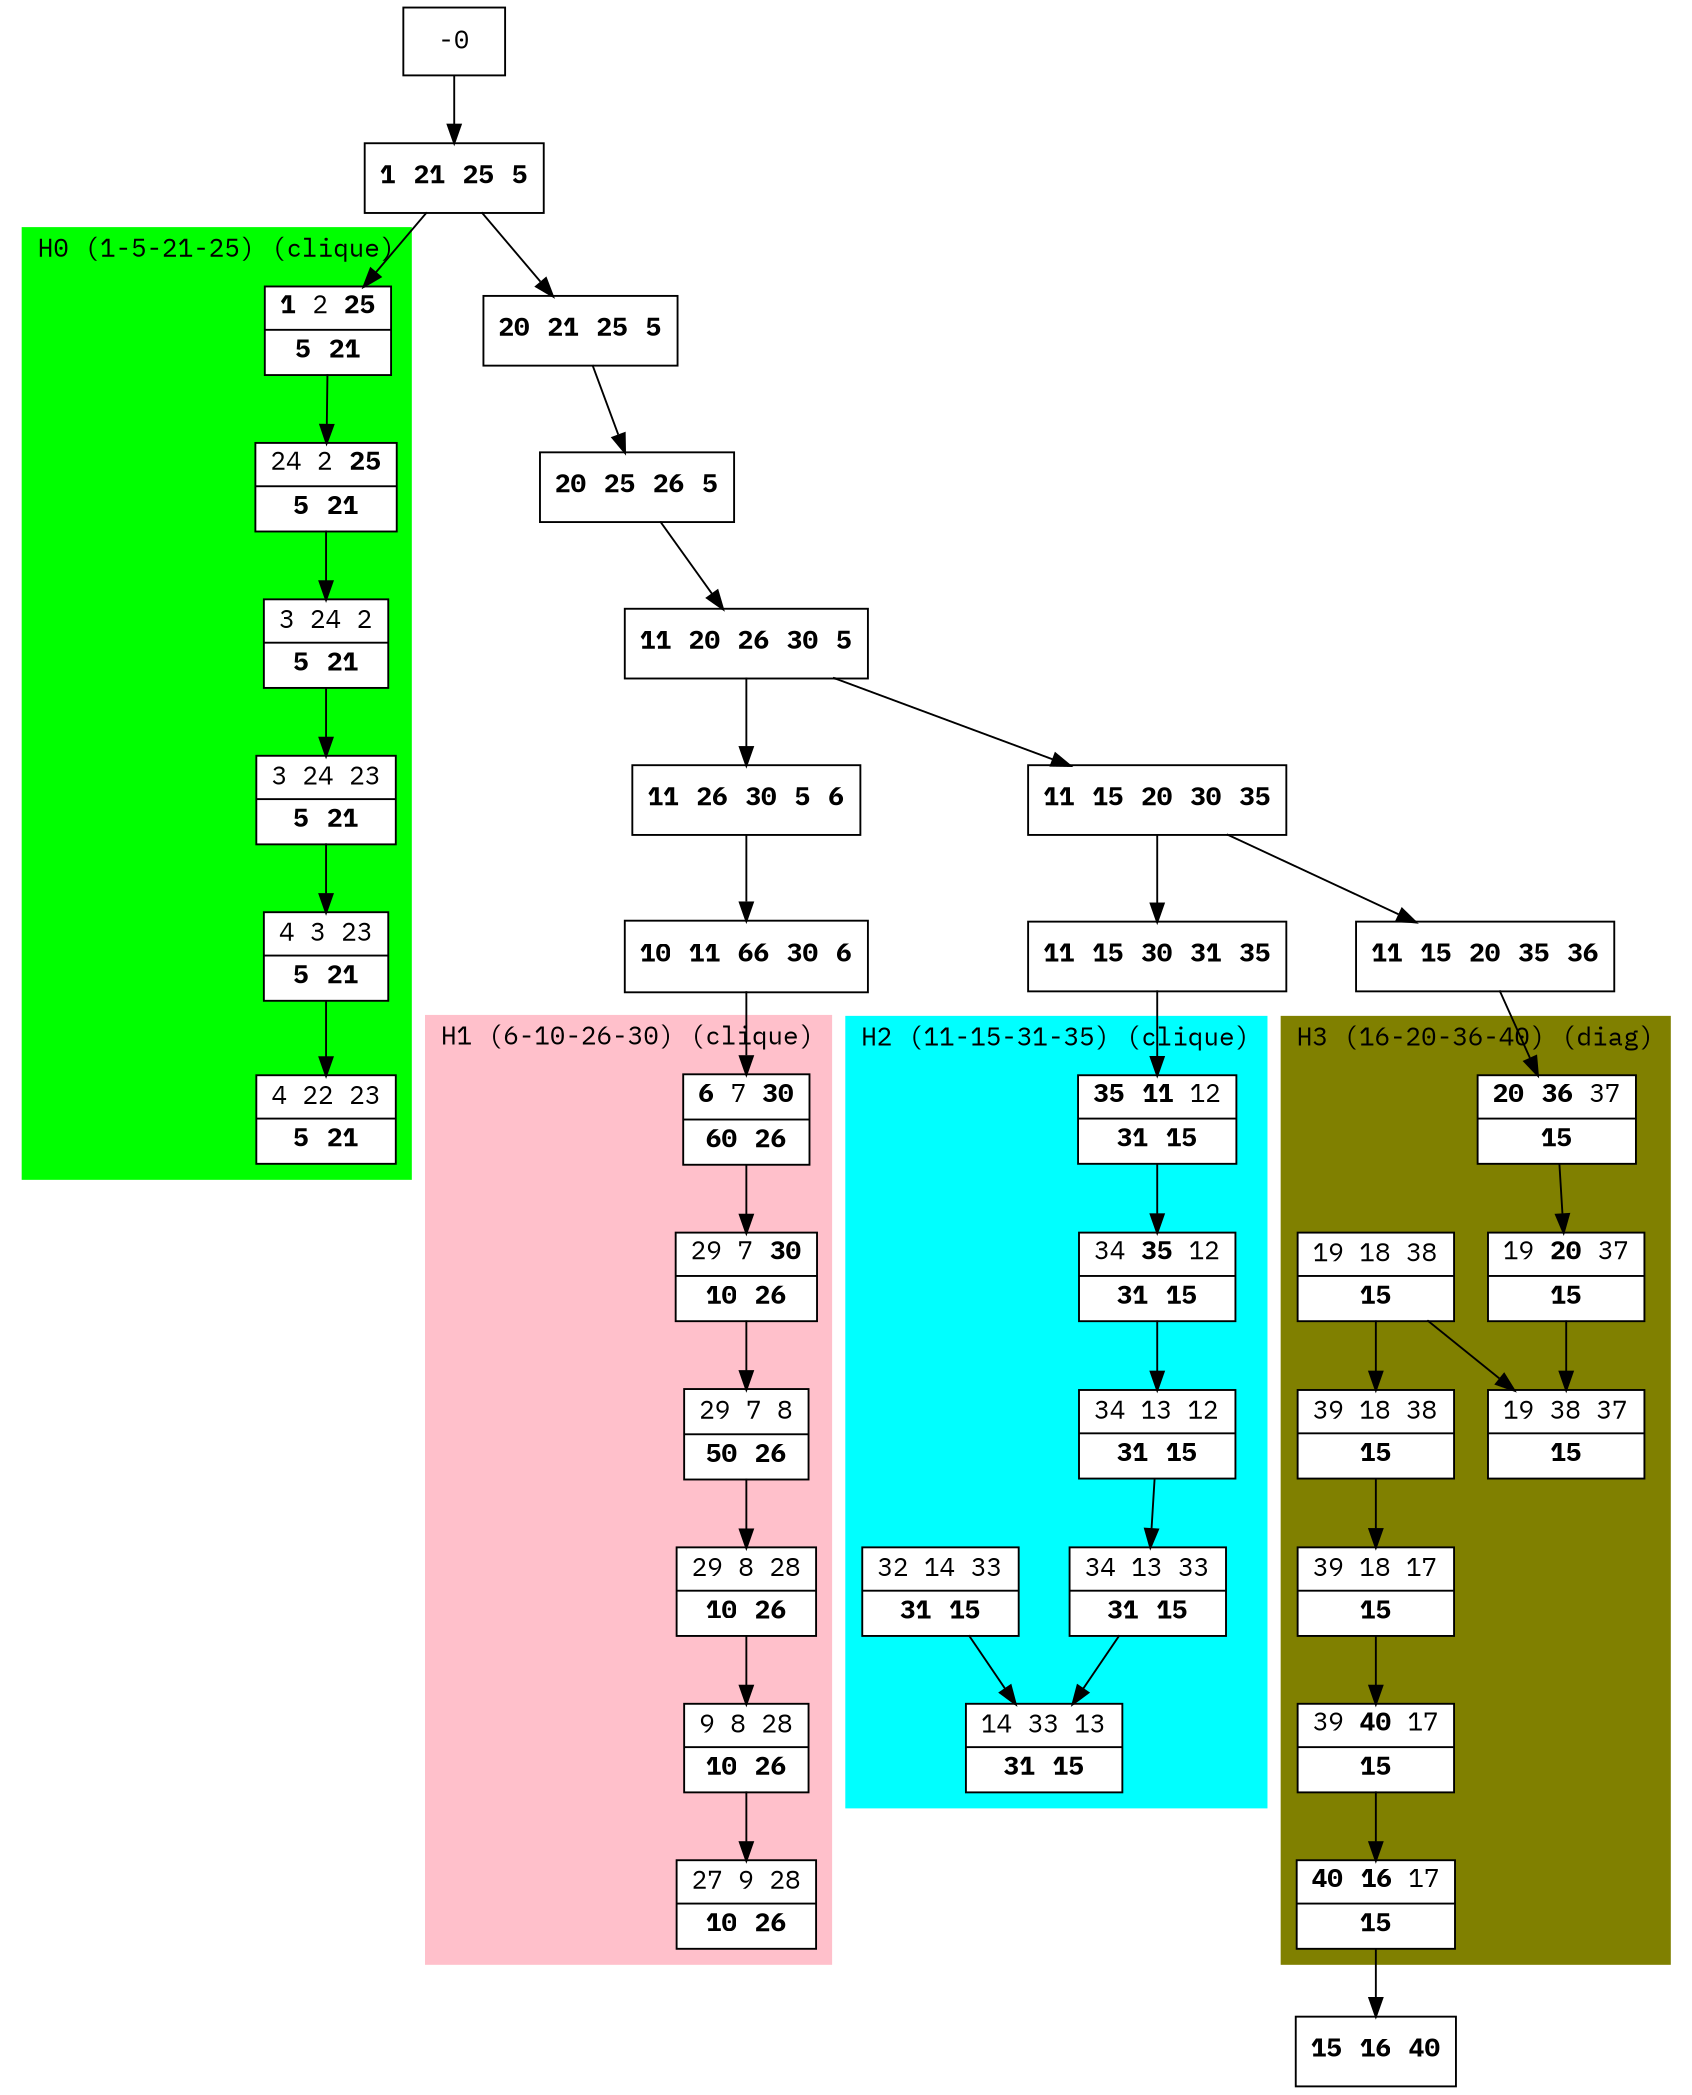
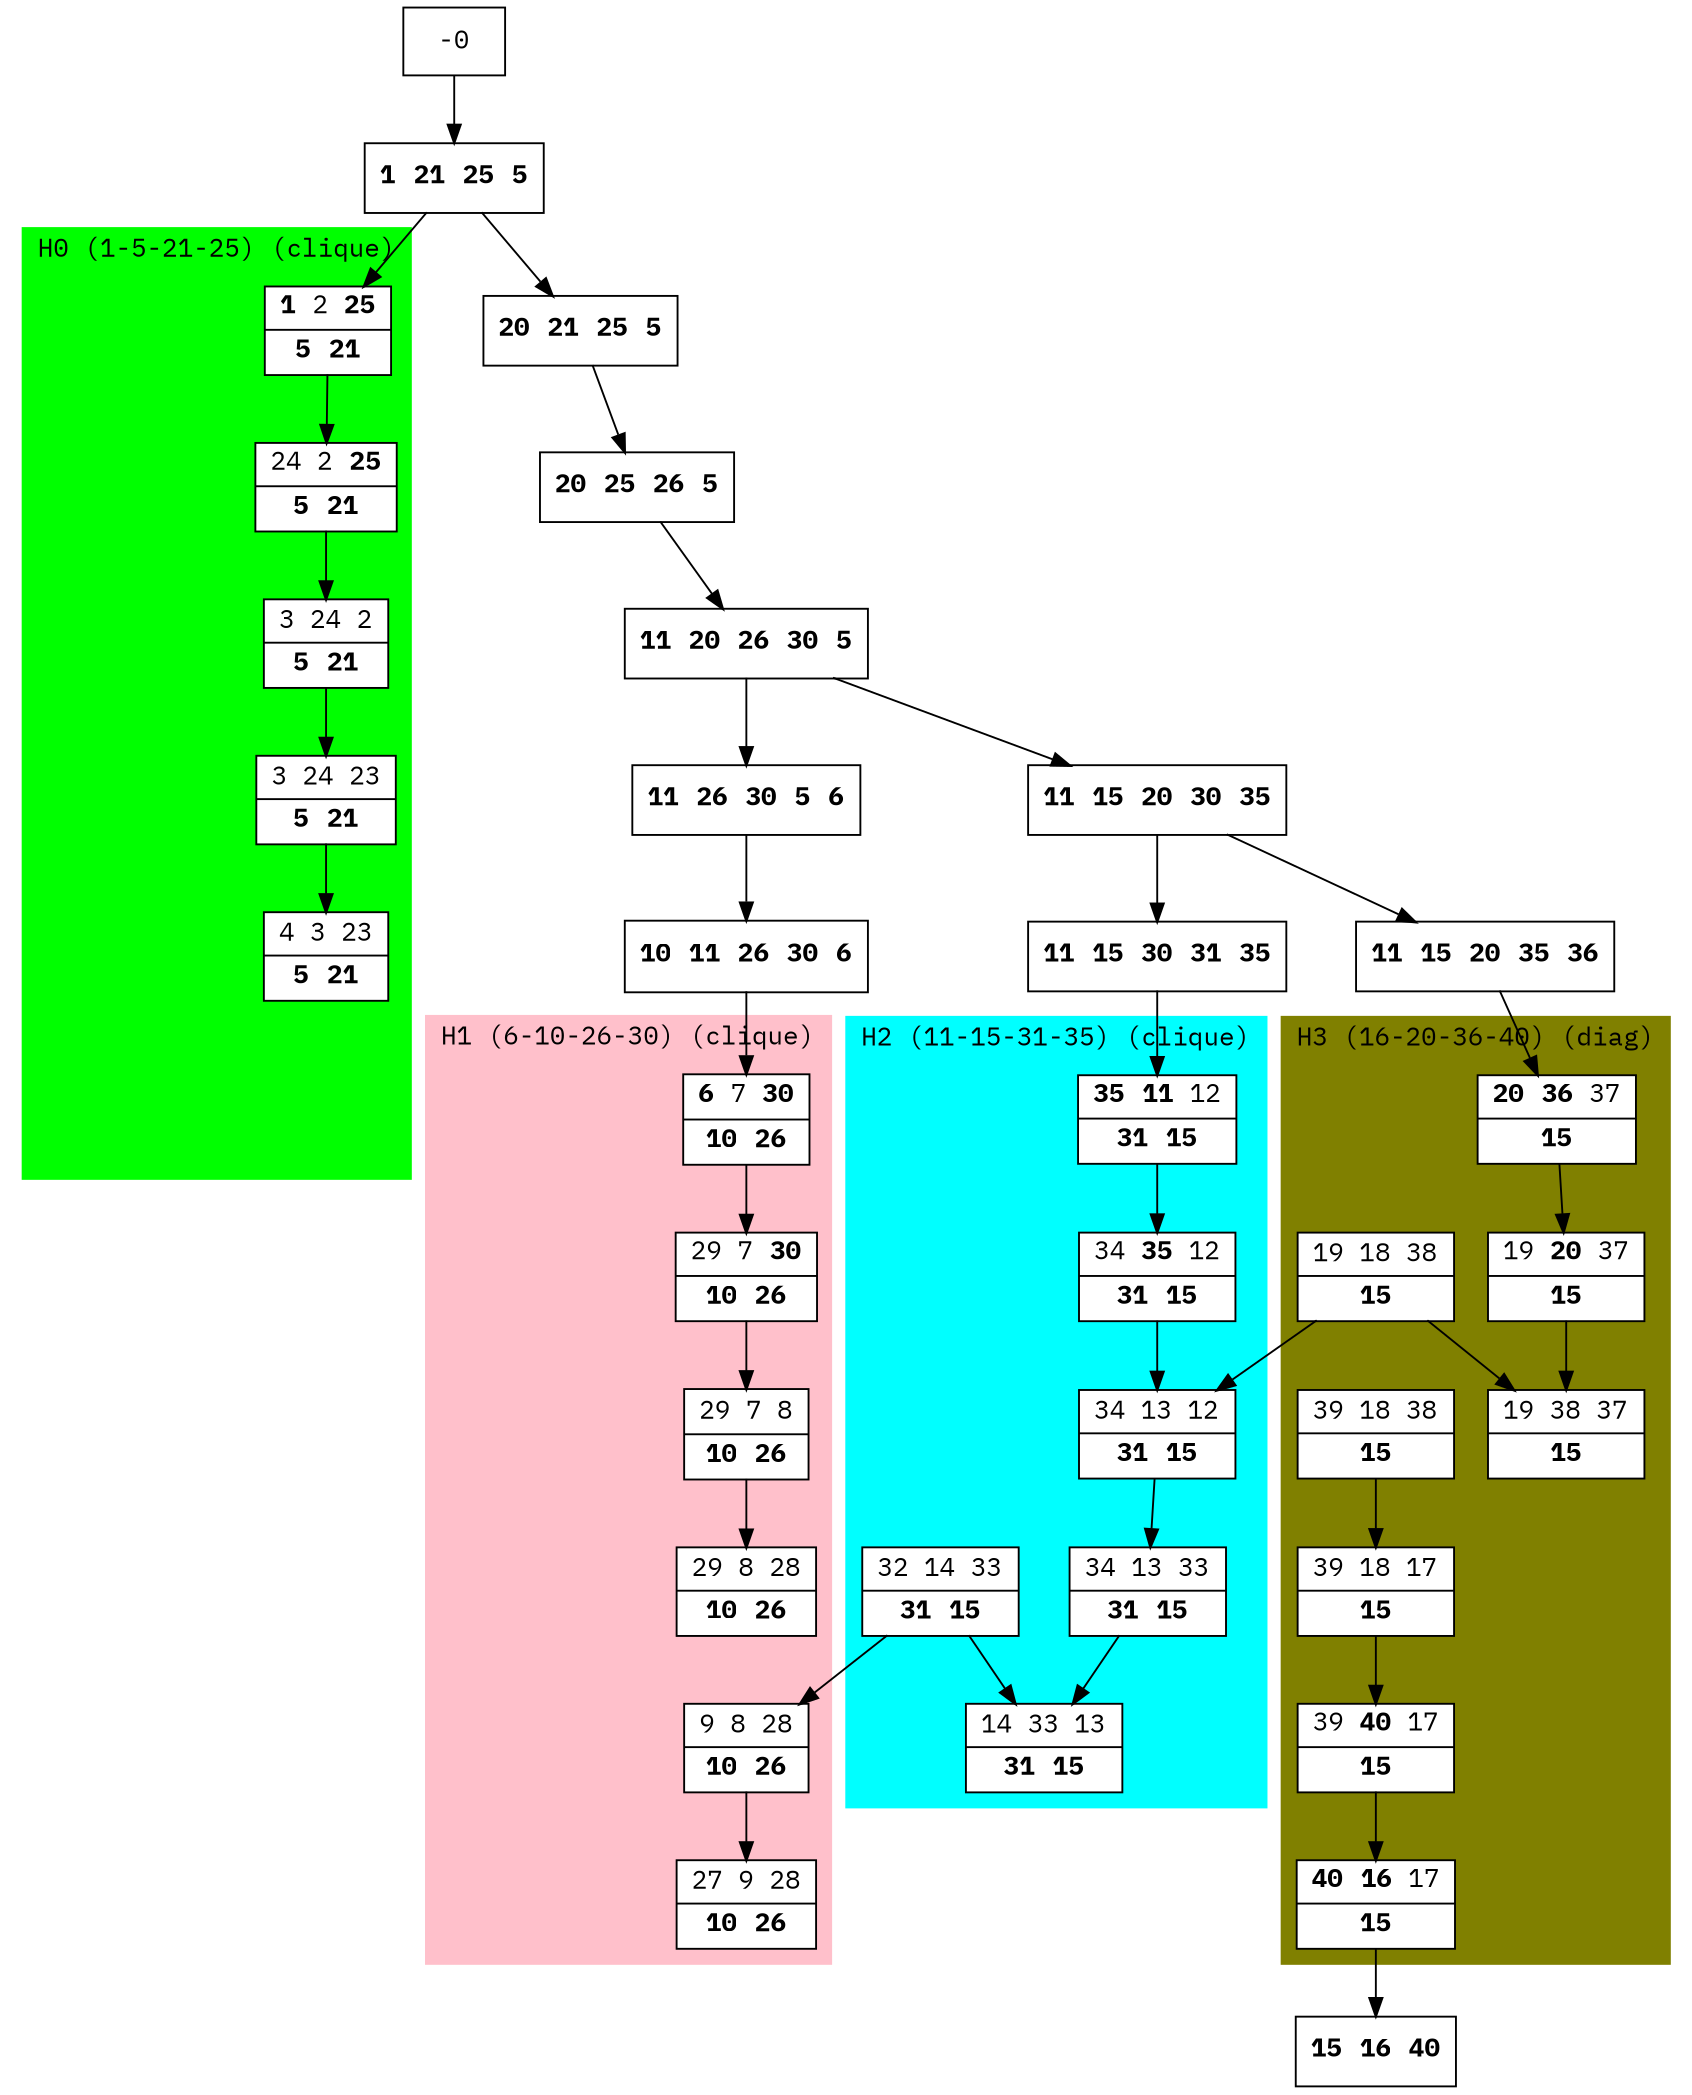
(754, 954) -> (754, 954)
(326, 1120) -> none
(722, 1139) -> (722, 1139)
(1376, 1346) -> (1293, 1337)
(722, 1454) -> (722, 1454)
(746, 1660) -> (858, 1658)
